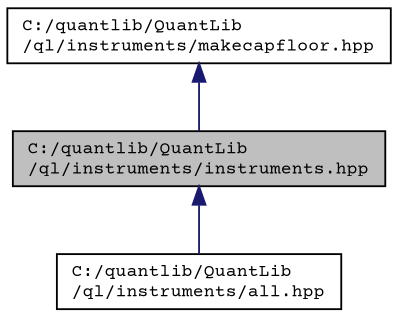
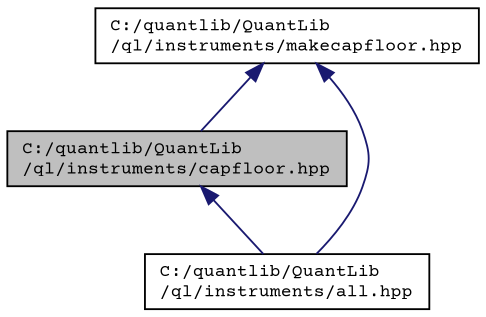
(199, 159) -> (177, 159)
none -> (368, 168)
